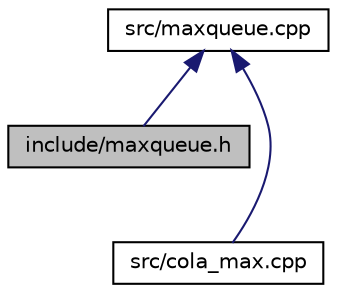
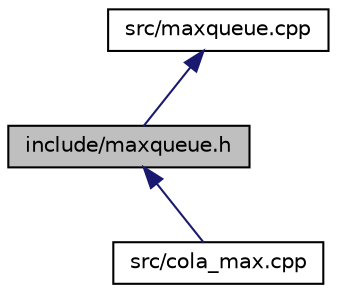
(270, 157) -> (180, 213)
